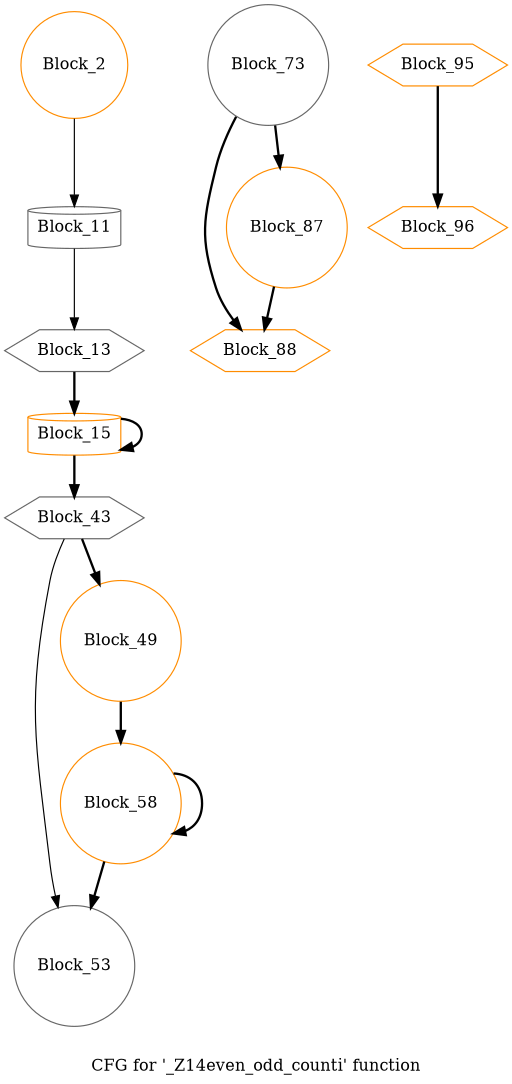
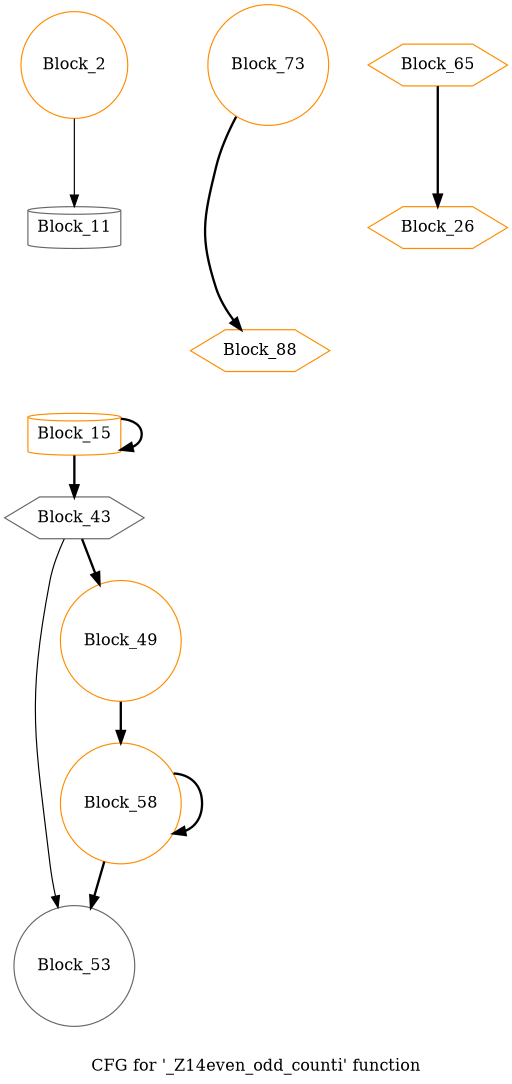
(268, 65) -> (268, 65)
(438, 65) -> (438, 65)
(287, 228) -> none
(438, 228) -> (438, 228)
(74, 351) -> none
